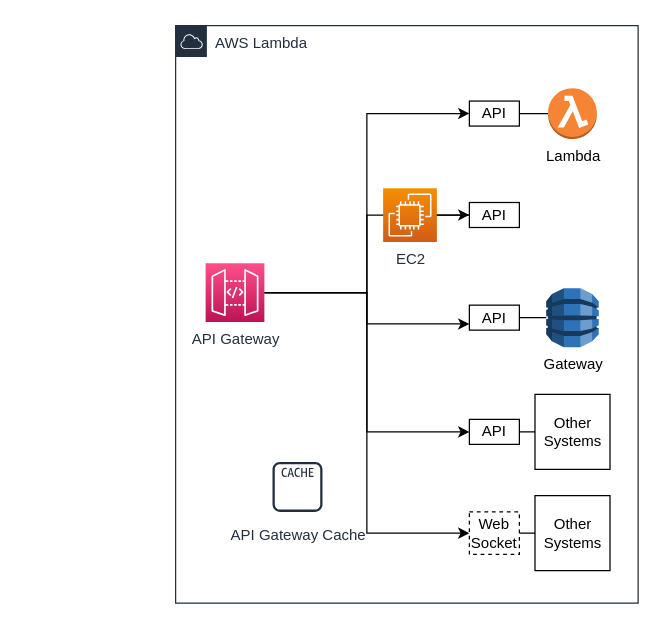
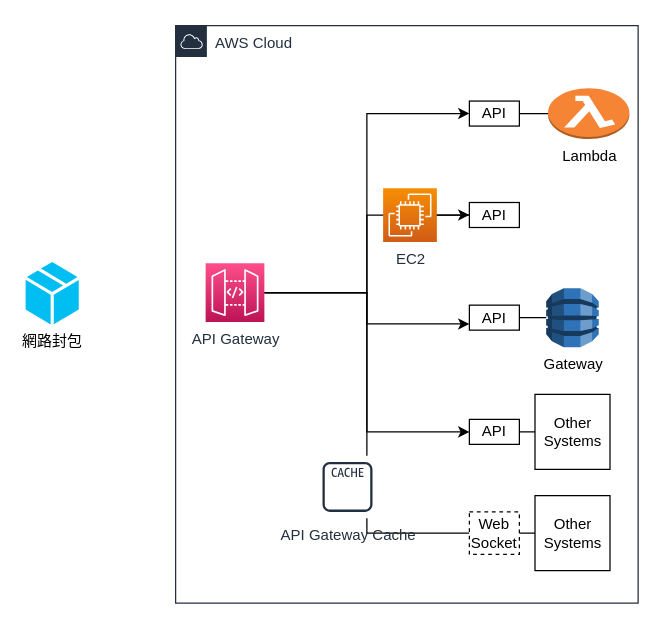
(256, 43) -> (250, 43)
(573, 114) -> (589, 114)
none -> (52, 293)
(298, 487) -> (348, 487)
(459, 533) -> (463, 533)
